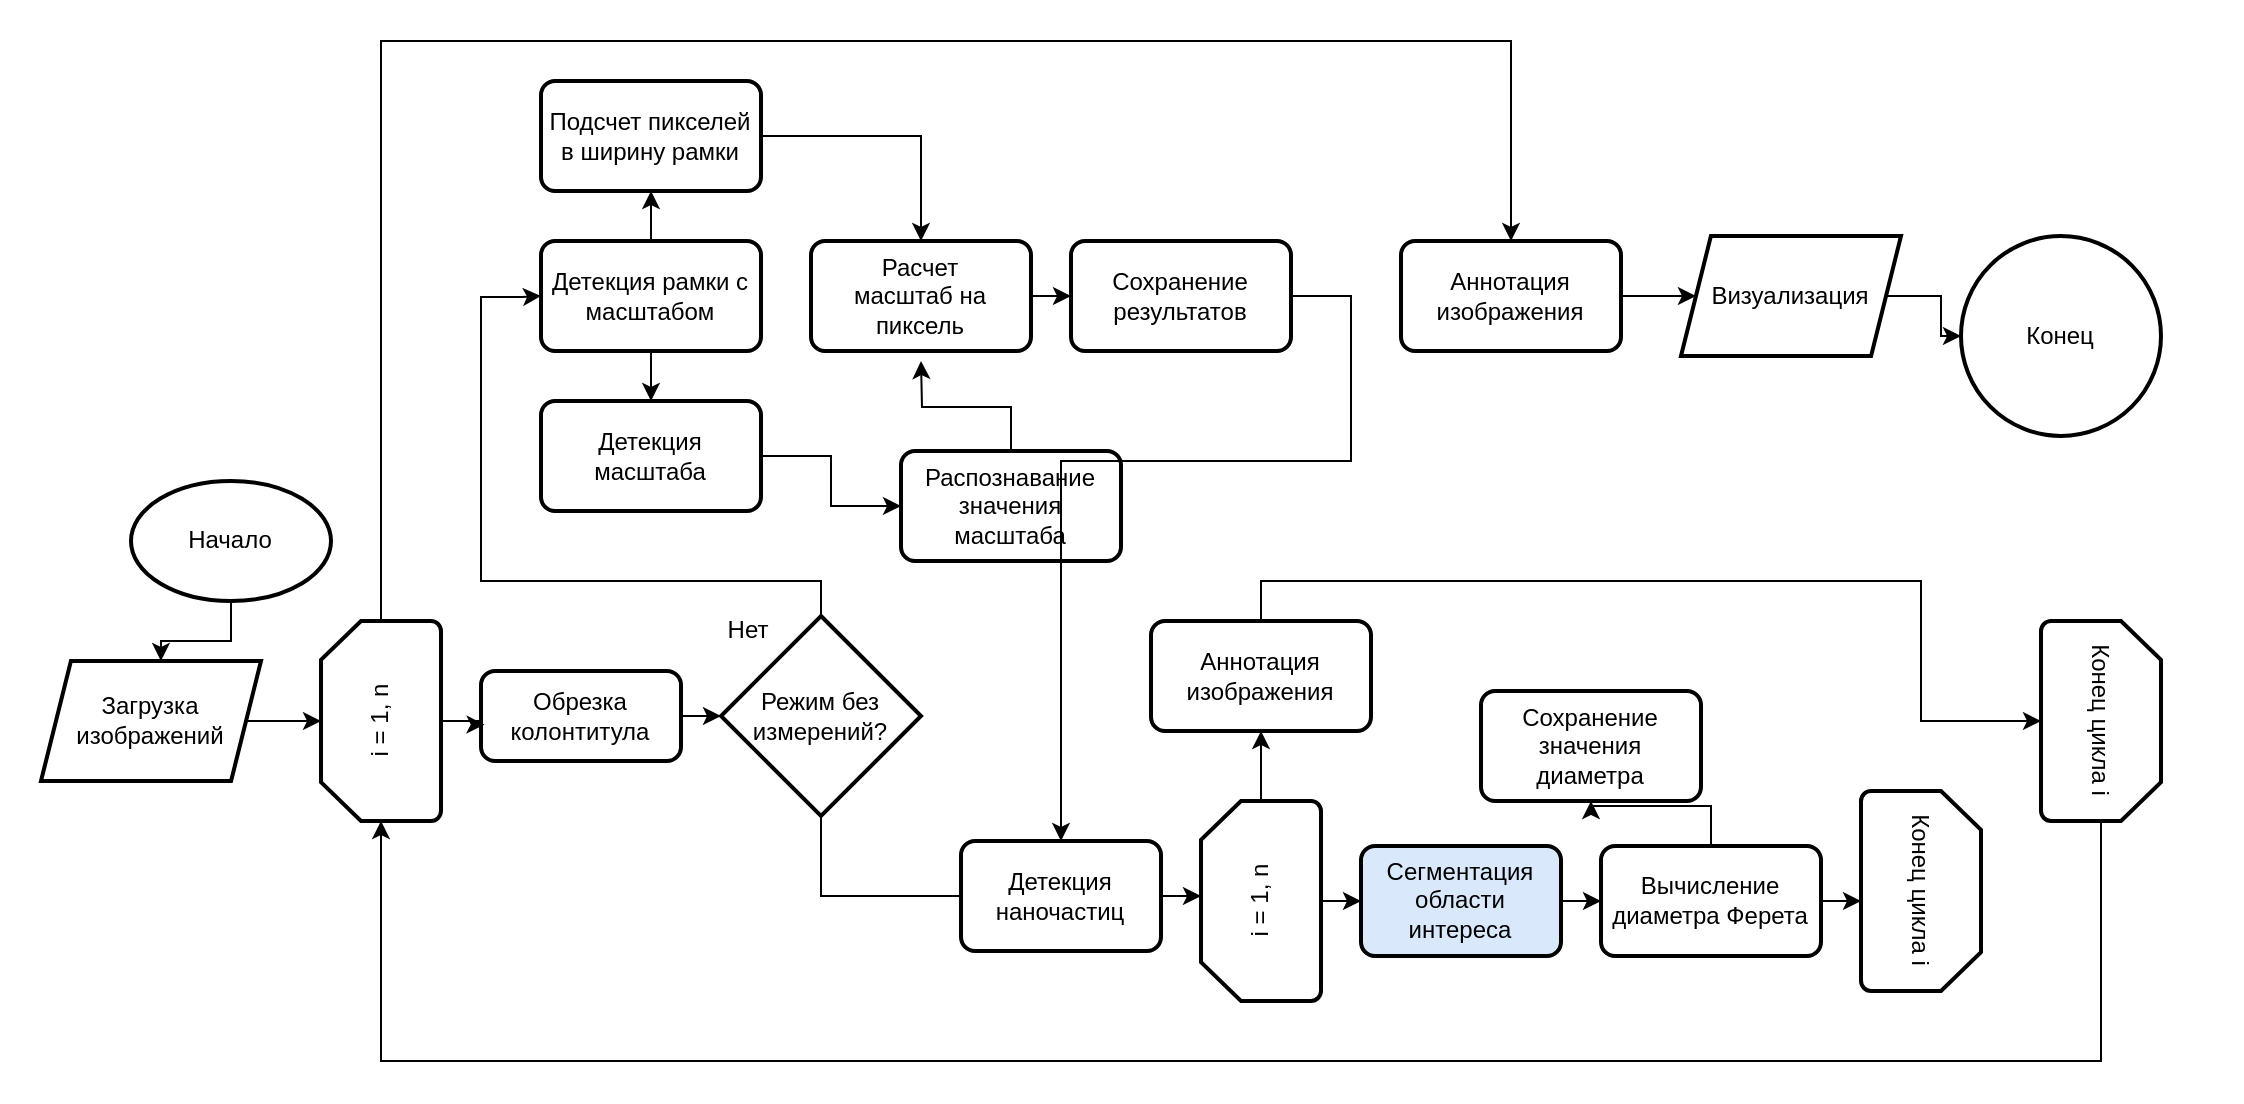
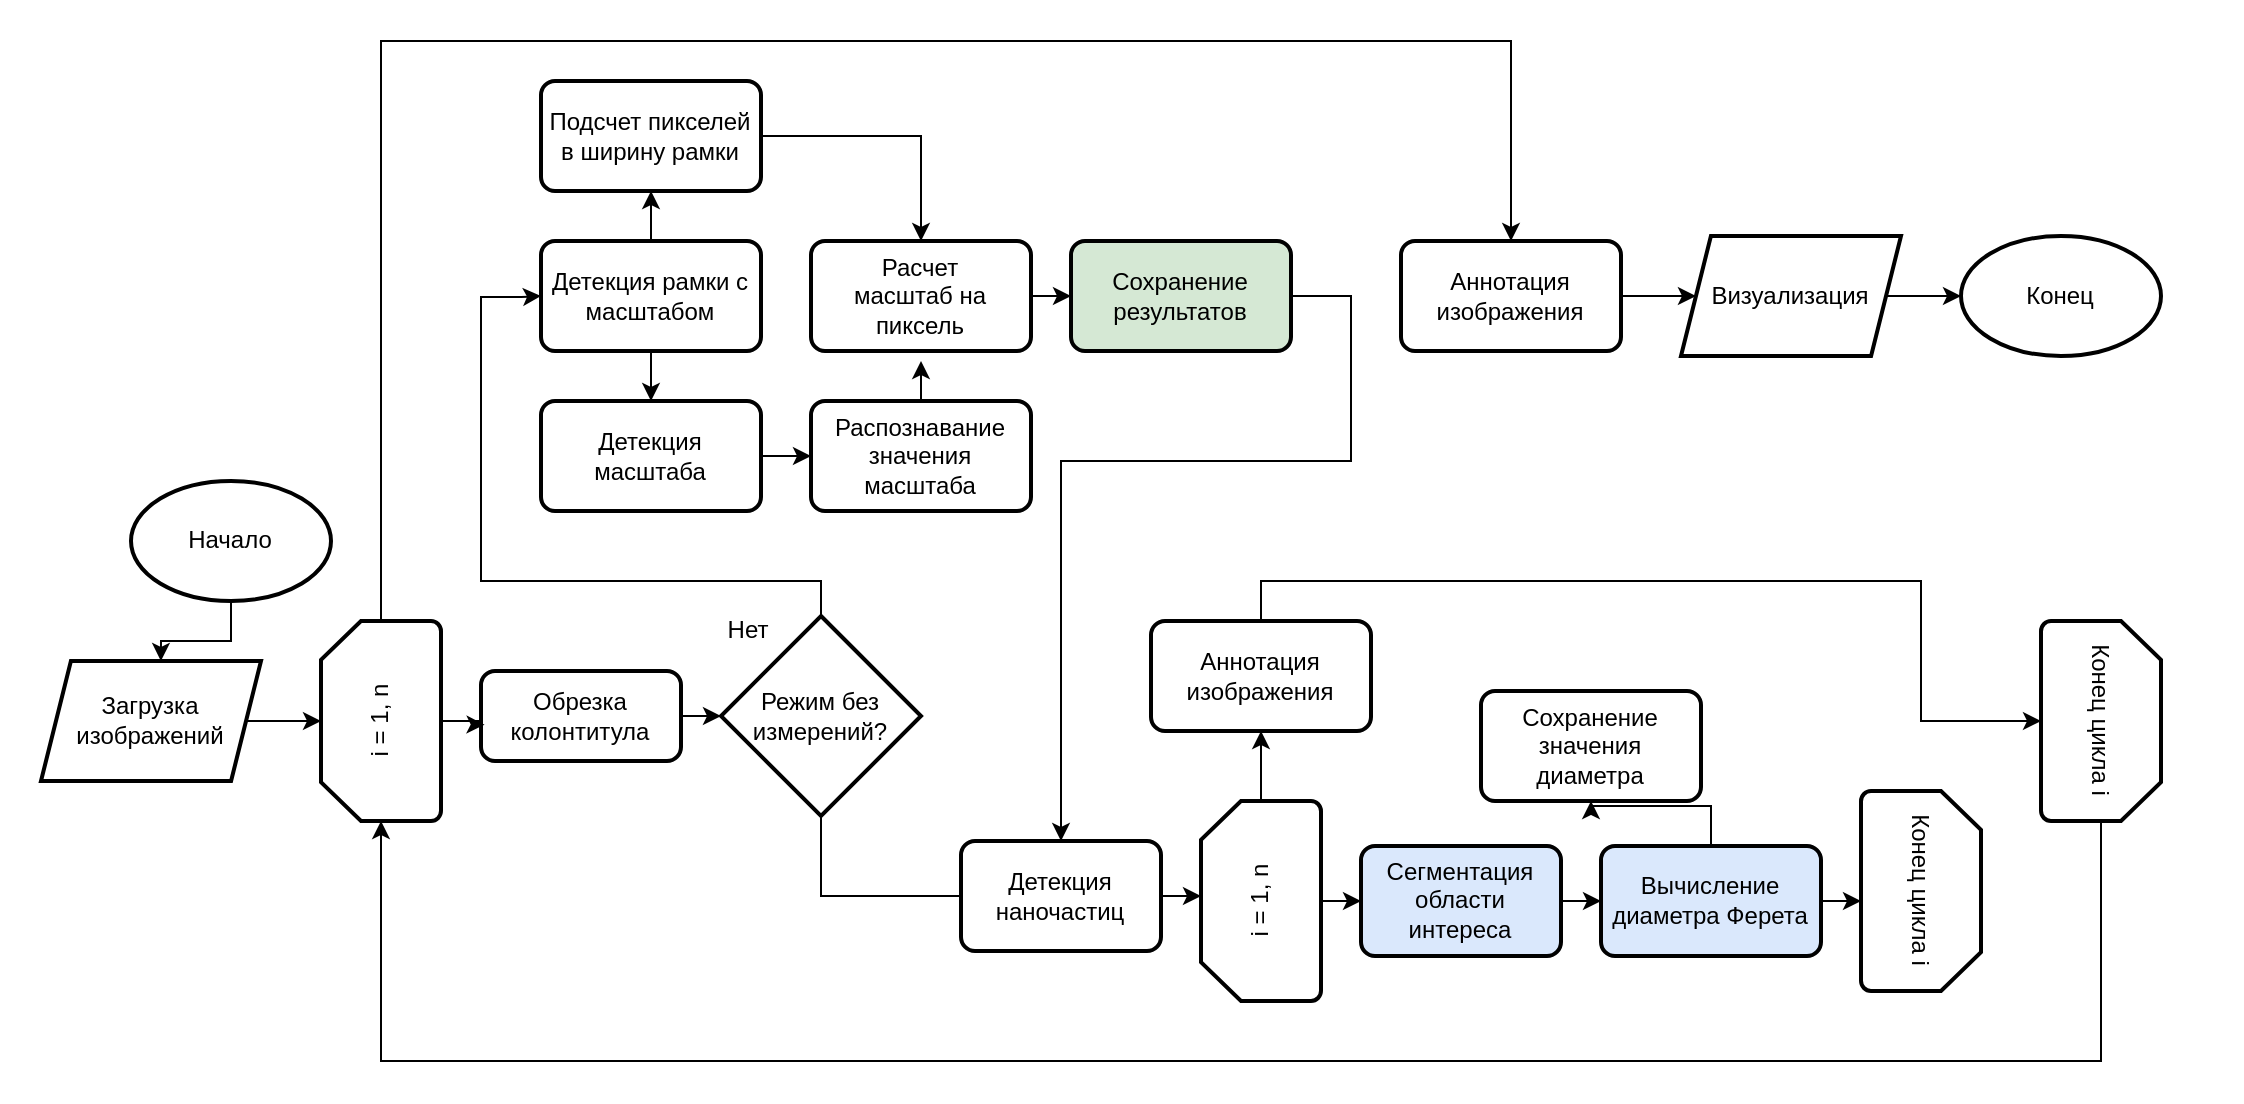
(1181, 296) -> (1181, 296)
(2061, 336) -> (2061, 296)
(1011, 506) -> (921, 456)
(1711, 901) -> (1711, 901)
